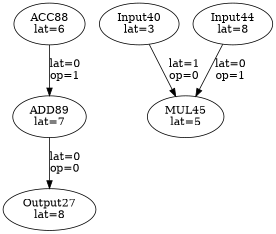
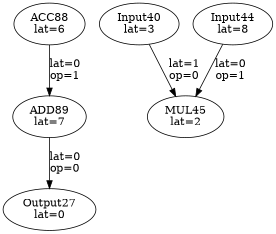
(186, 117) -> (186, 117)
(50, 210) -> (50, 210)
